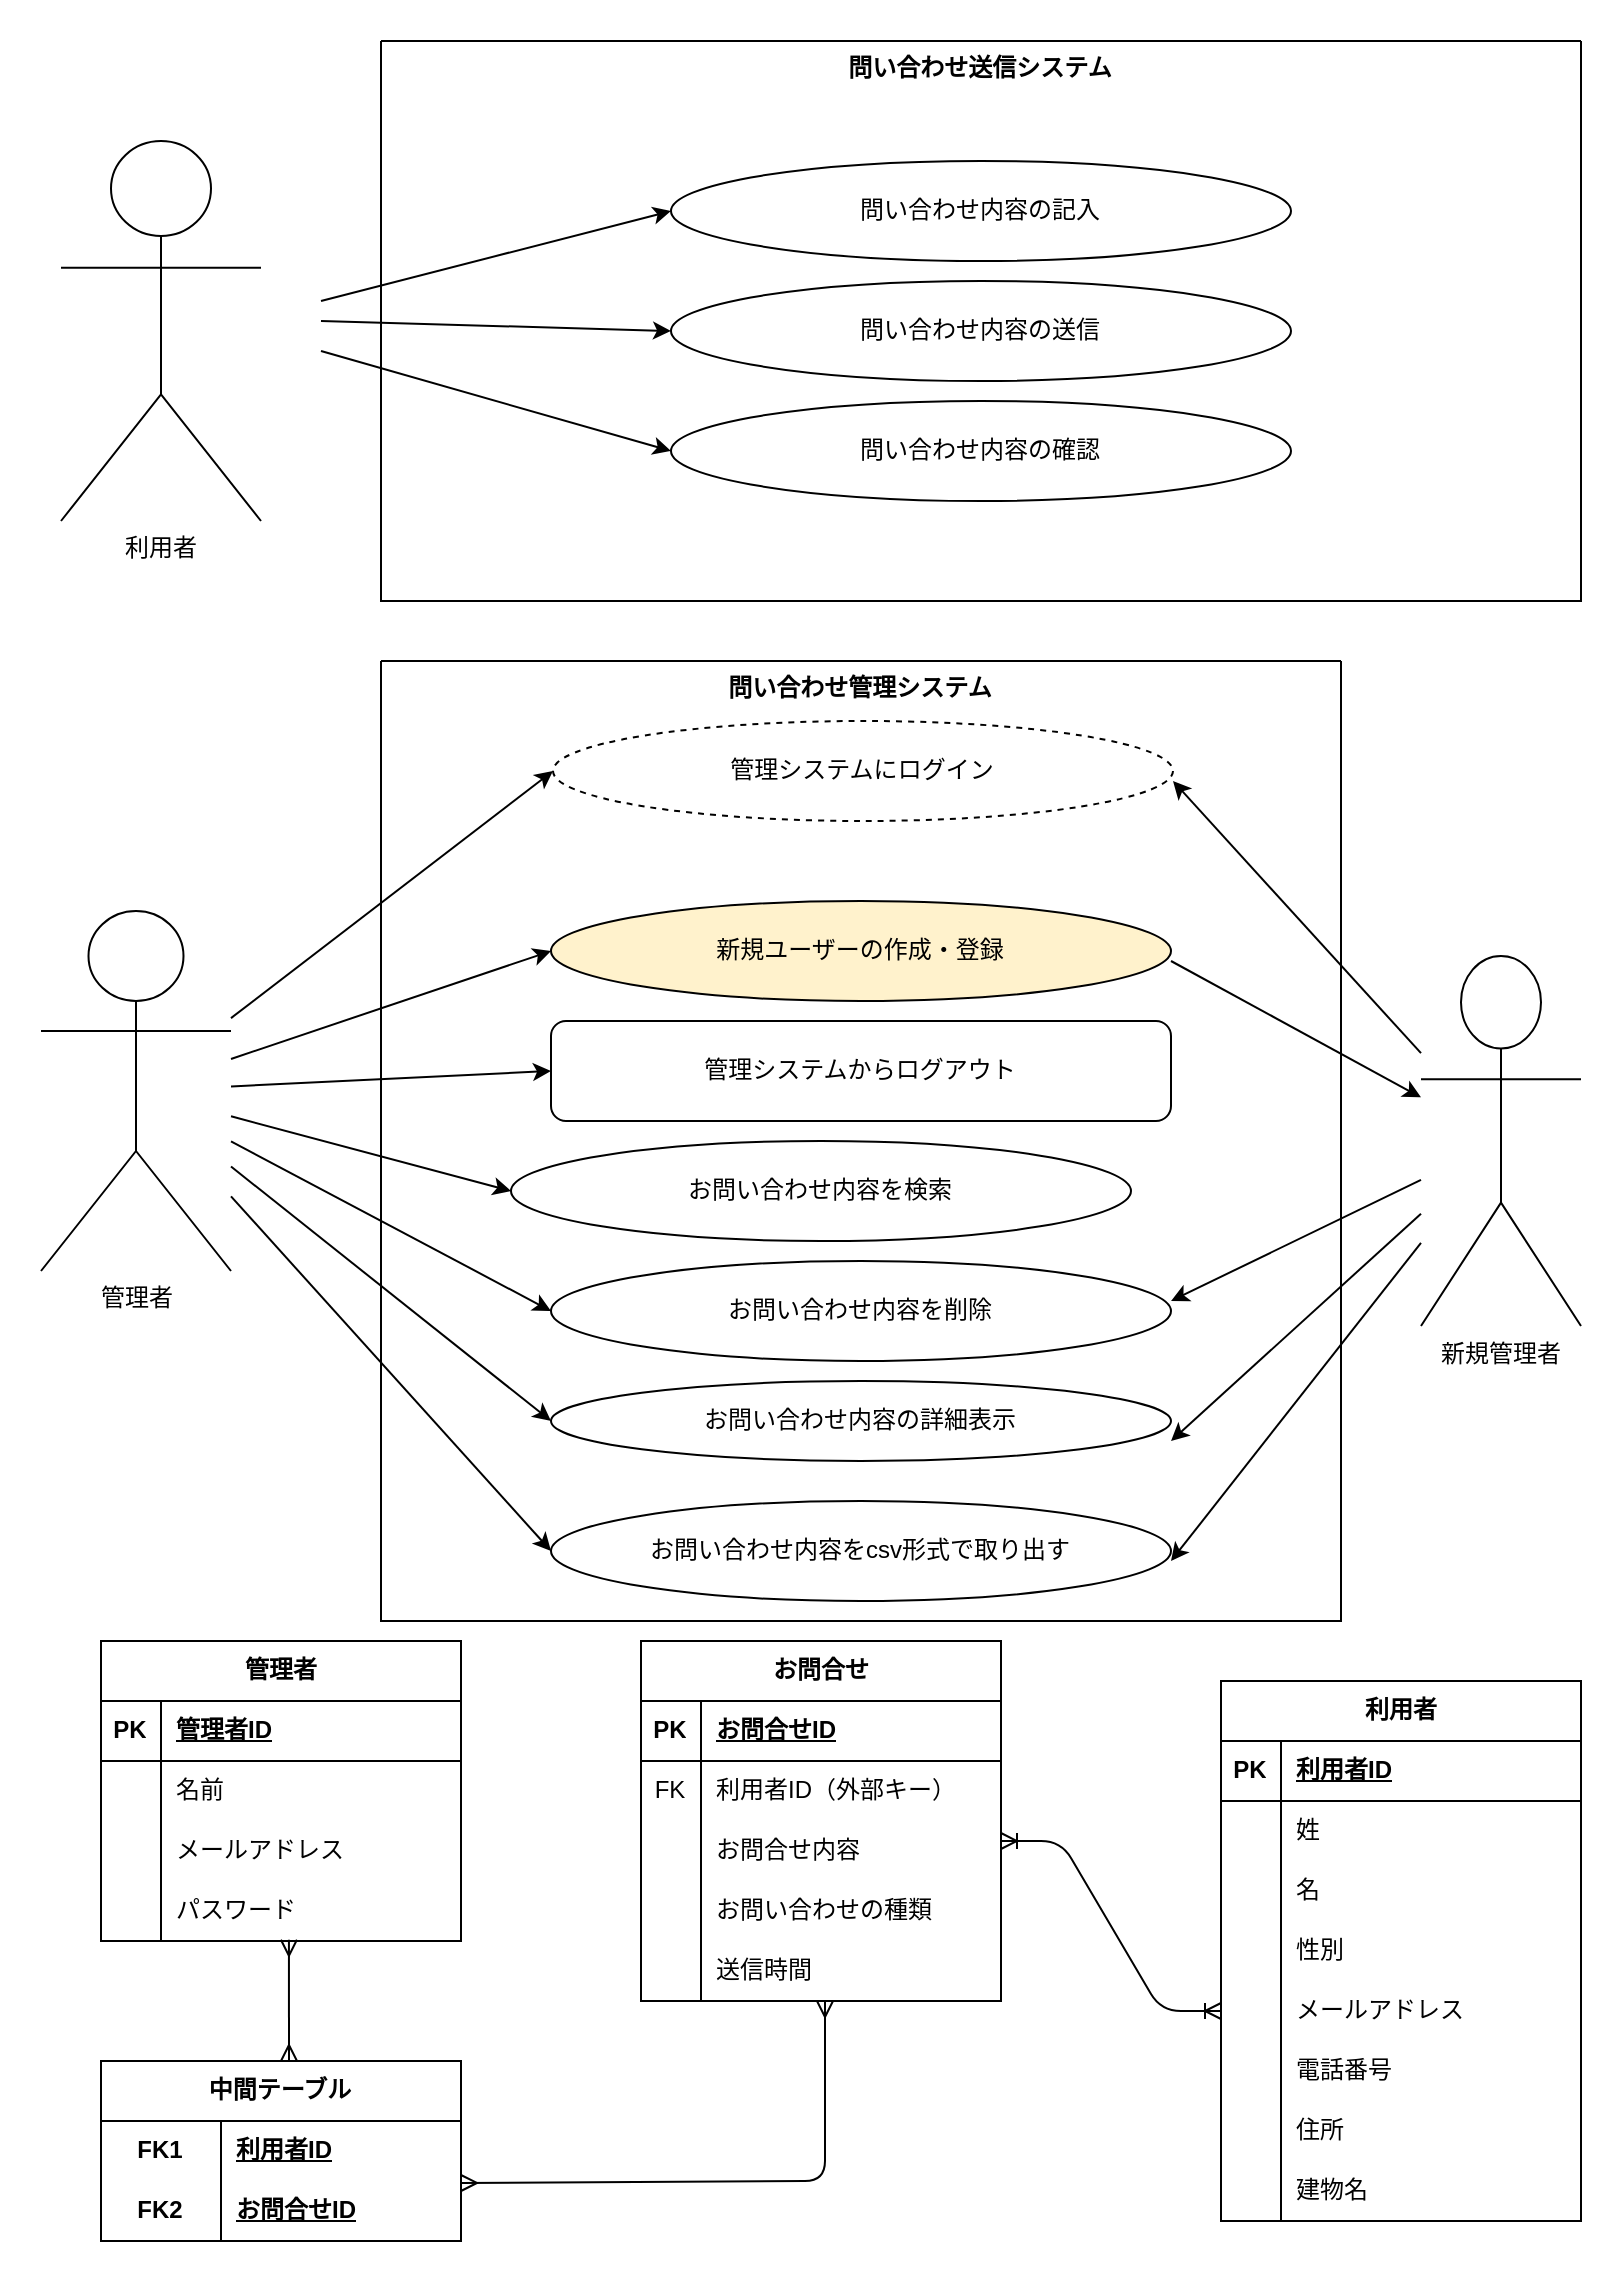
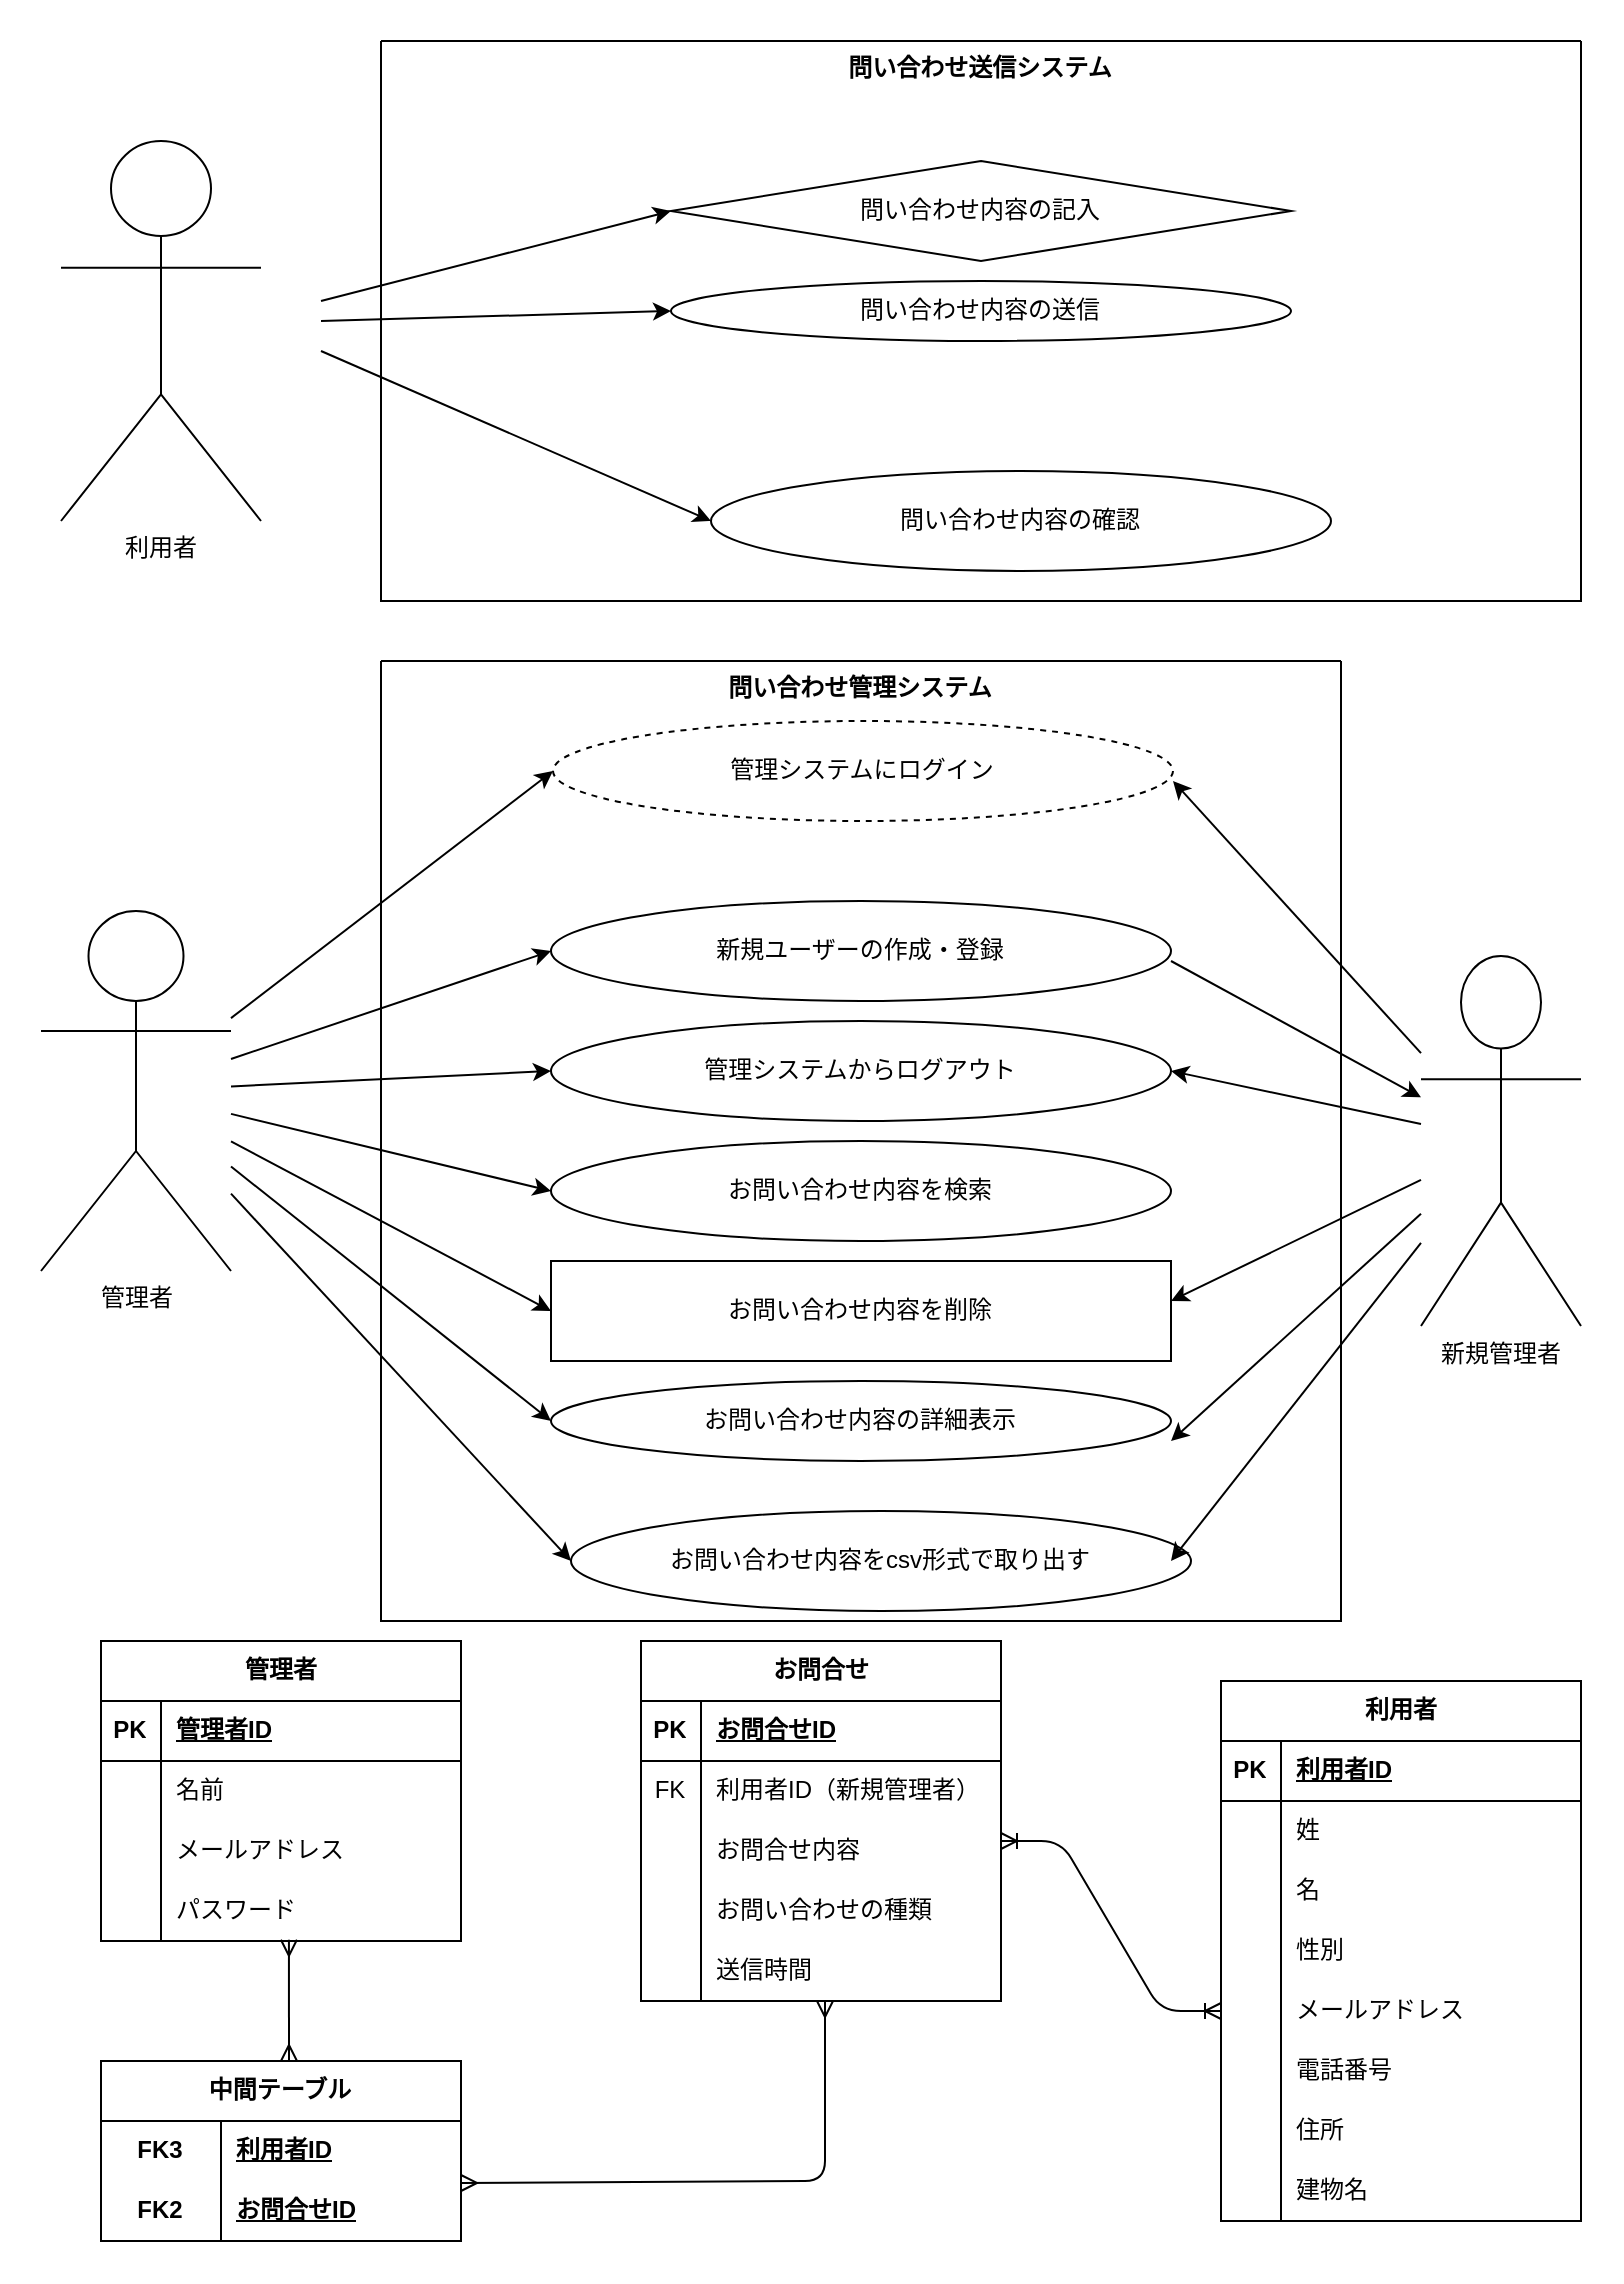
(981, 211) -> (981, 211)
(981, 331) -> (981, 311)
(981, 451) -> (1021, 521)
(861, 951) -> (861, 951)
(861, 1071) -> (861, 1071)
none -> (1260, 1090)
(821, 1191) -> (861, 1191)
(861, 1311) -> (861, 1311)
(861, 1551) -> (881, 1561)
(838, 1791) -> (850, 1791)
(161, 2151) -> (161, 2151)
